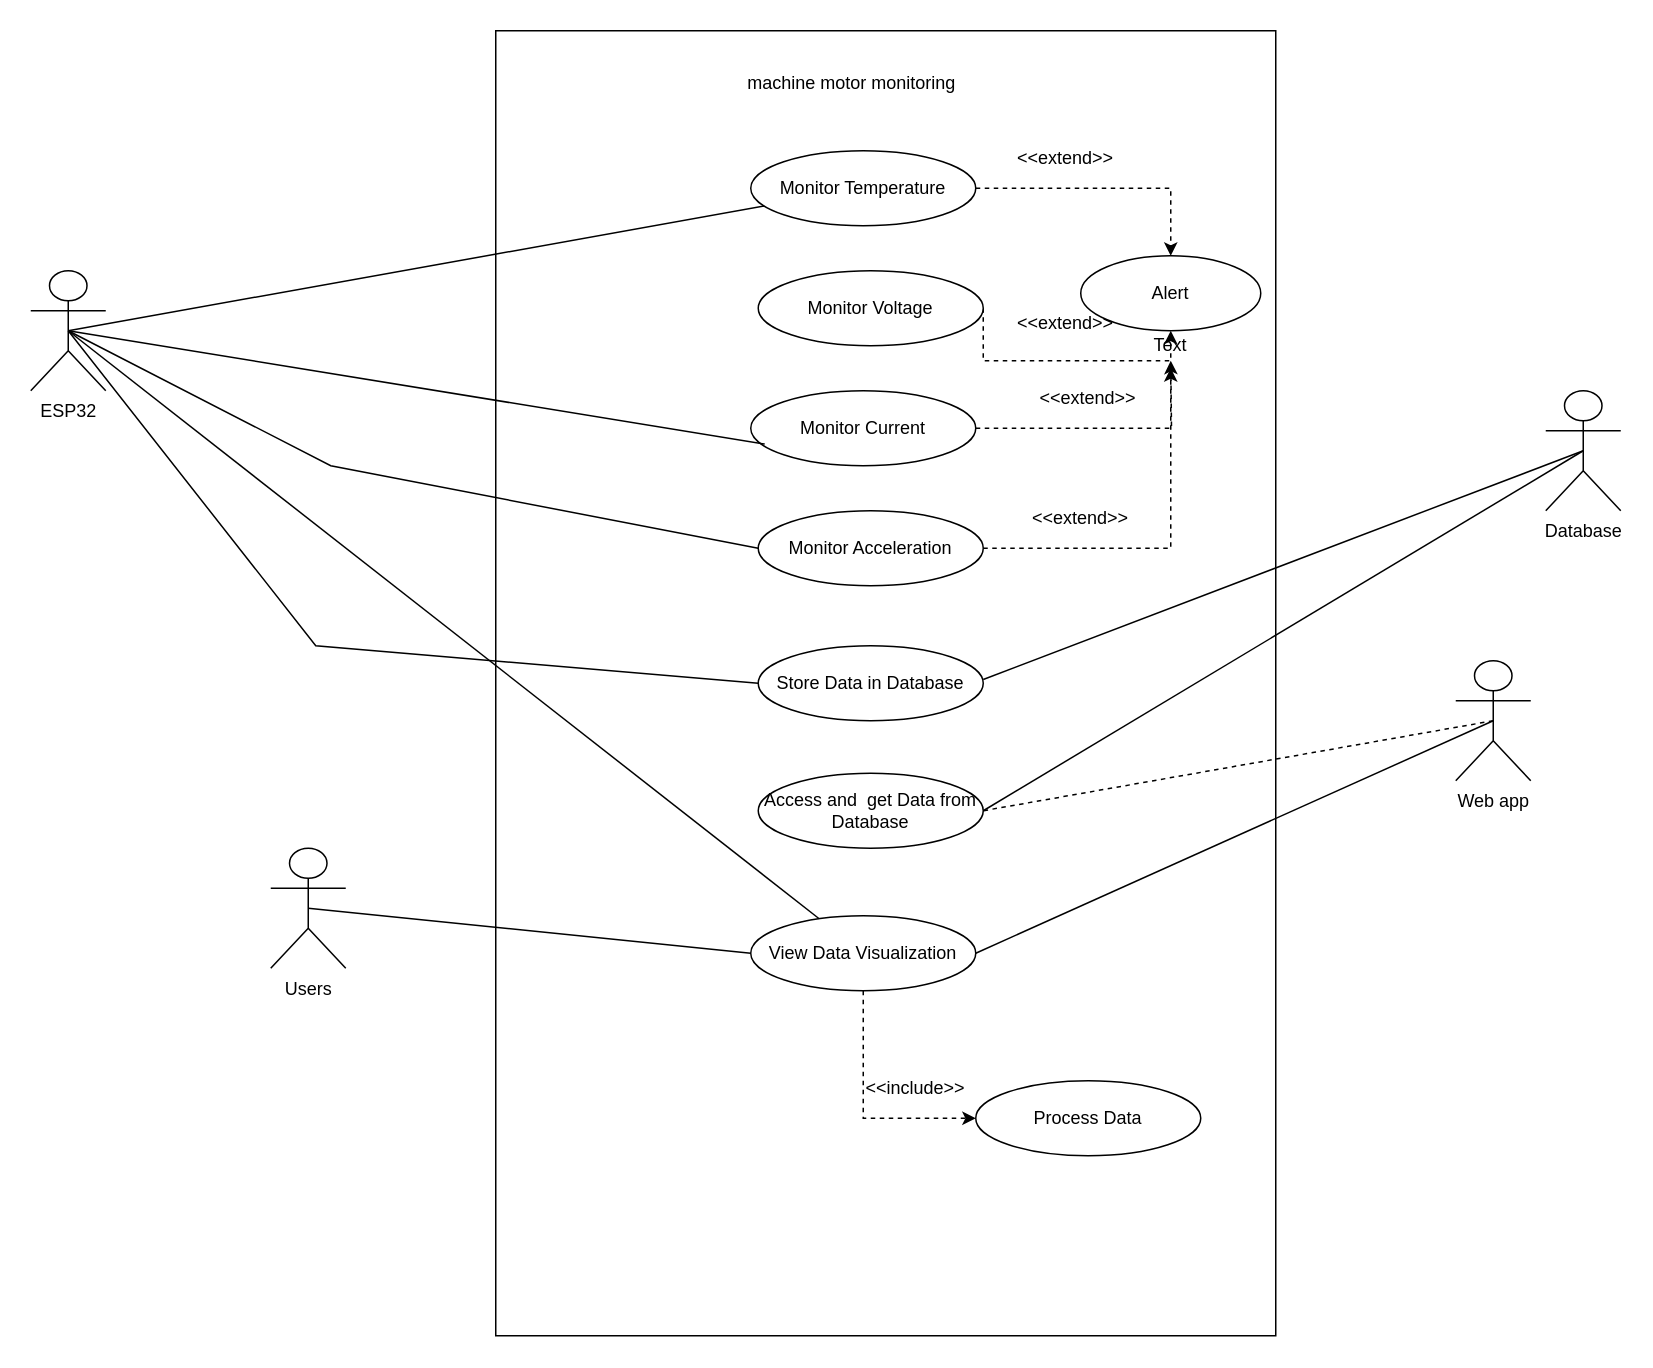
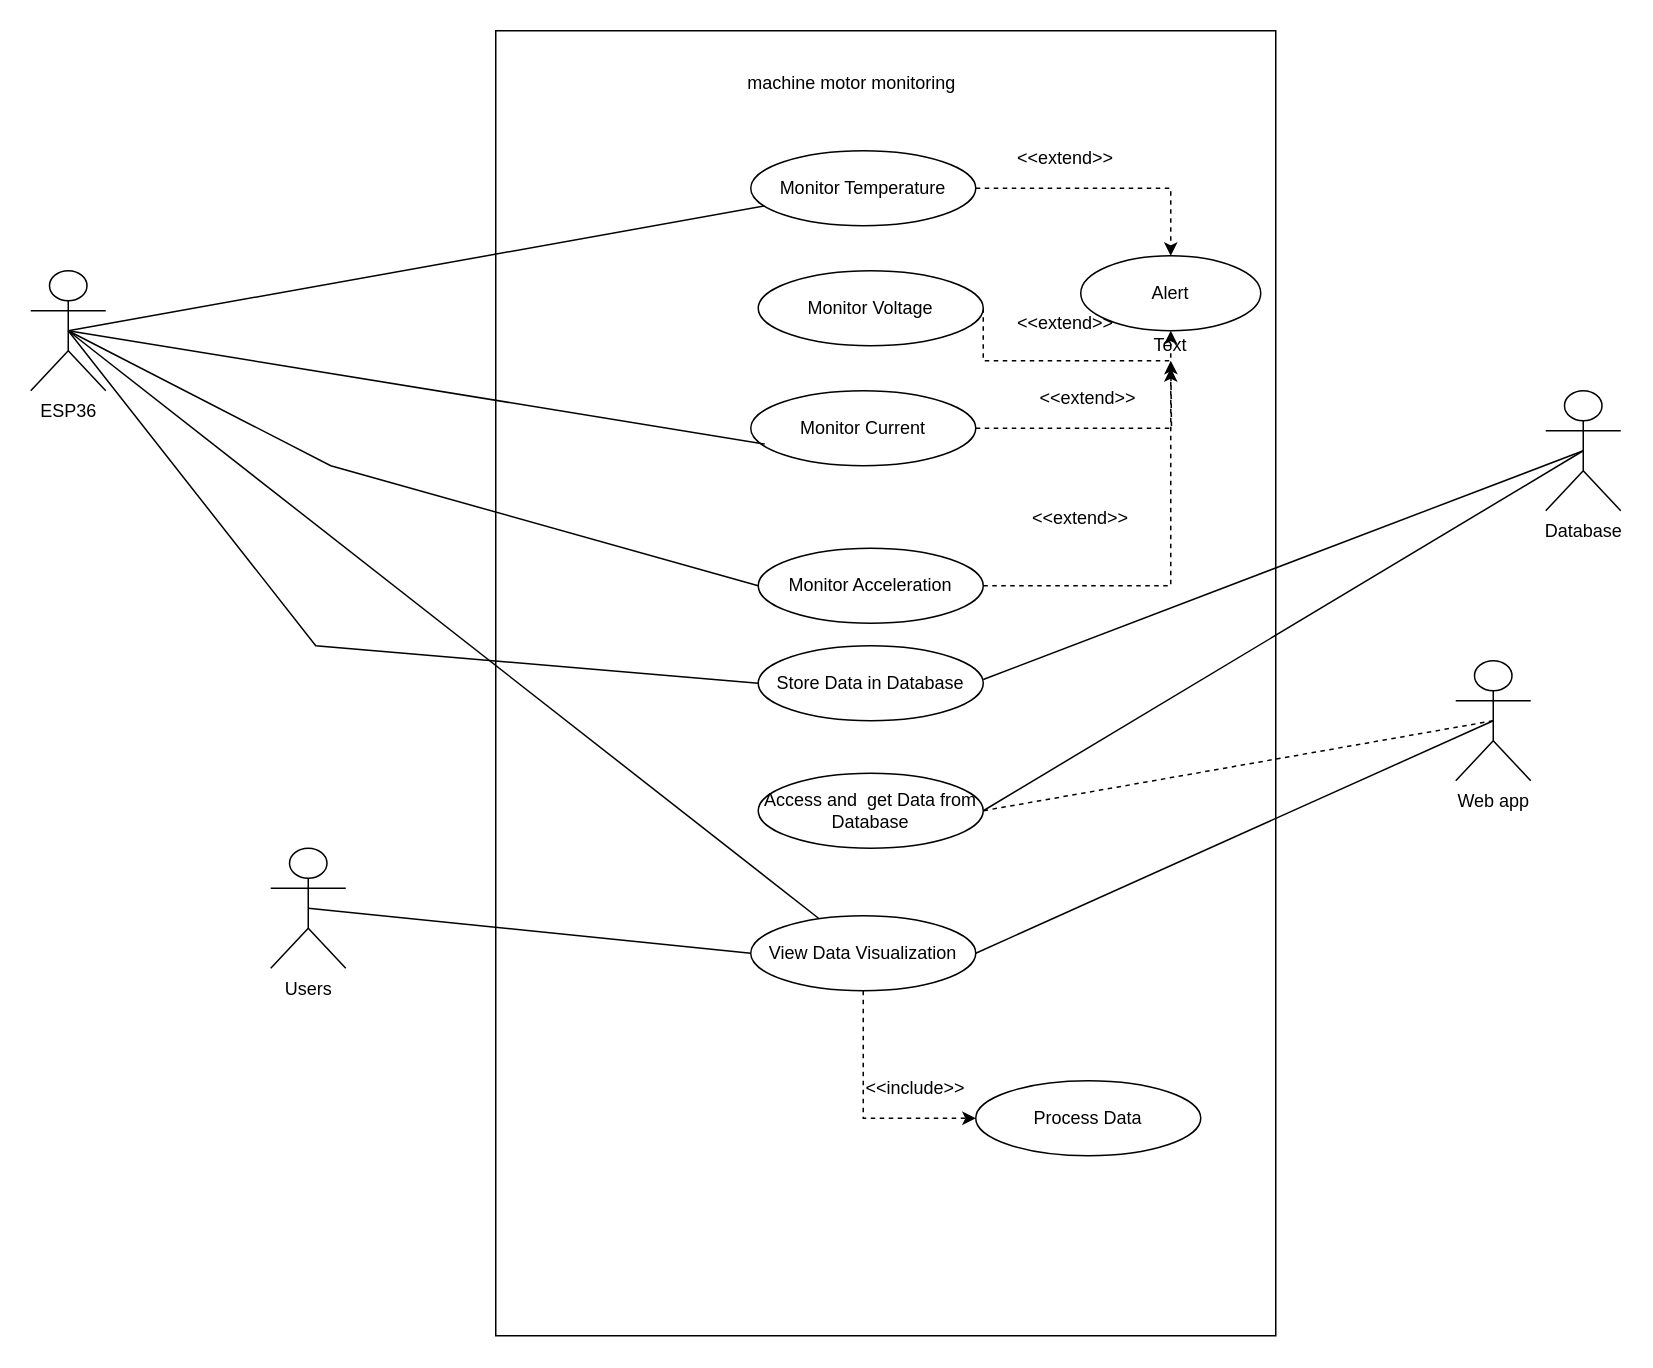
(69, 412) -> (69, 412)
(871, 548) -> (871, 586)
